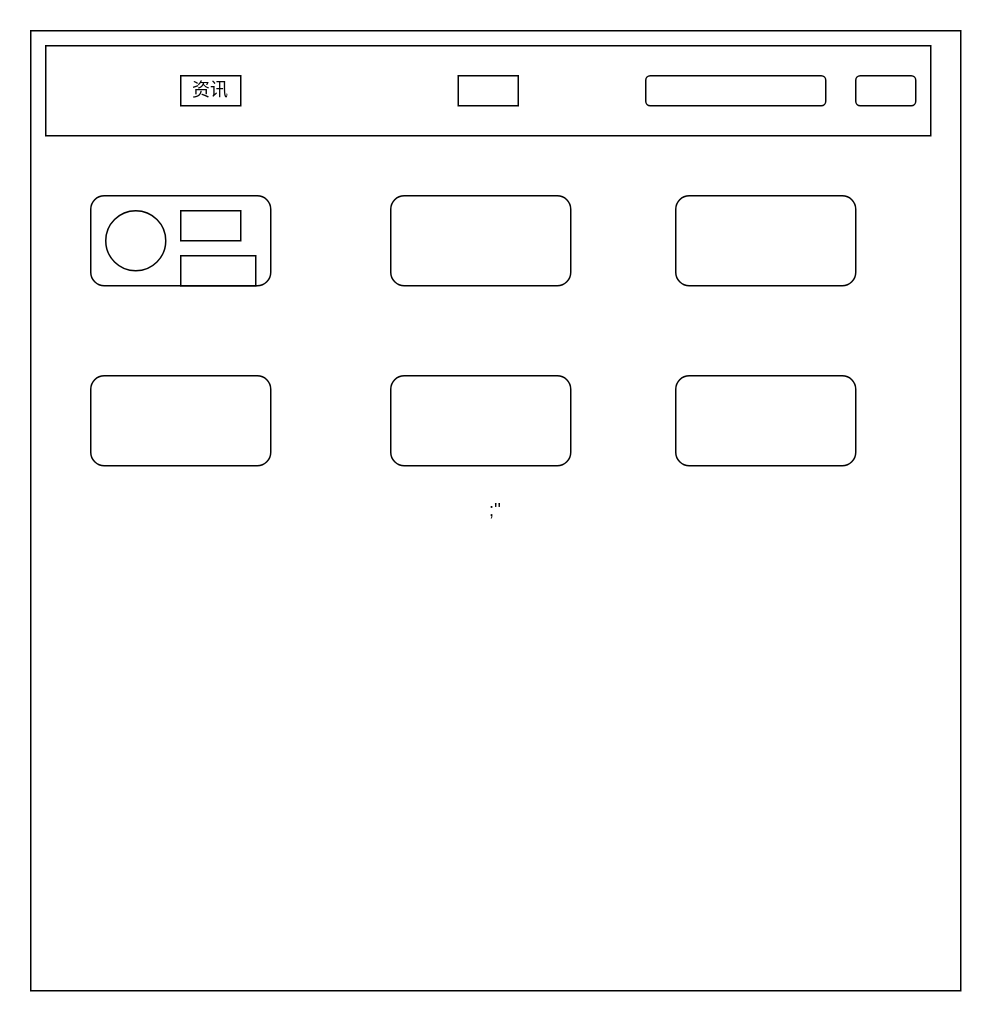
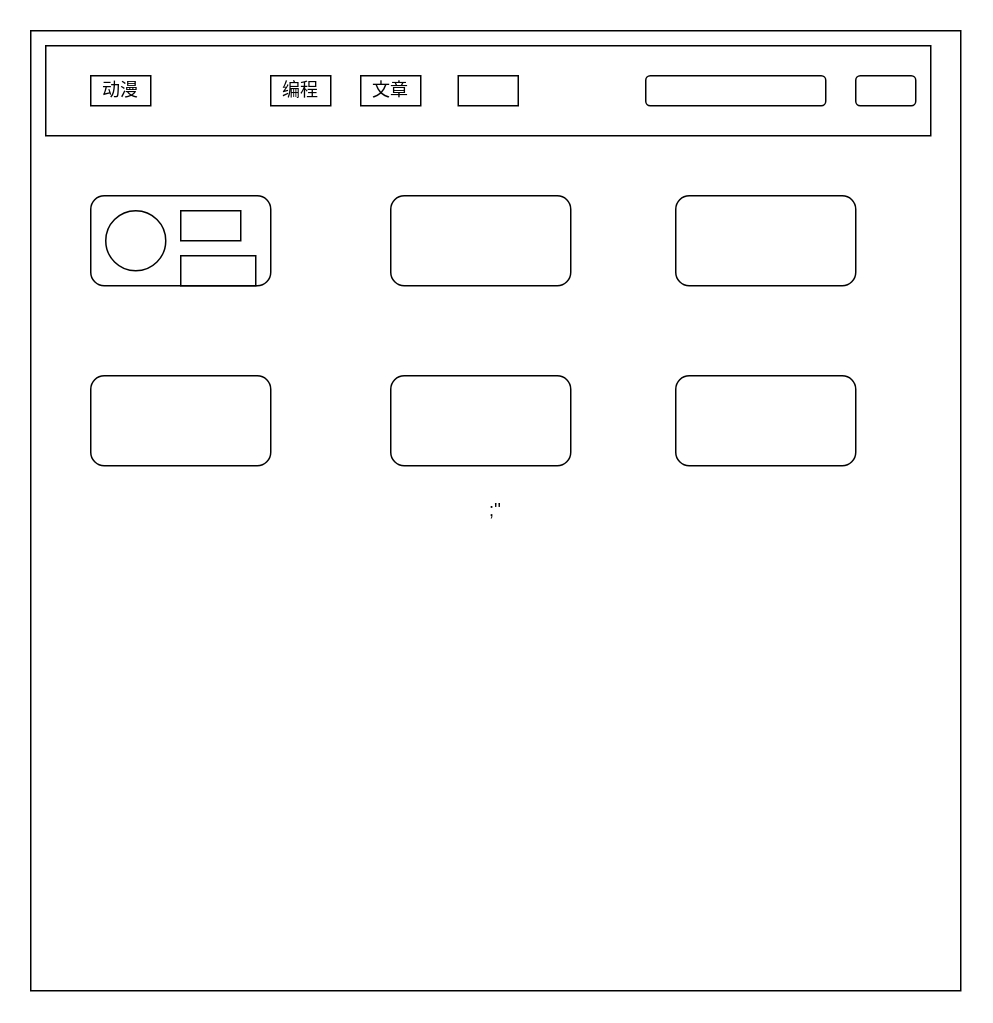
none -> (121, 91)
(211, 91) -> none
none -> (301, 91)
none -> (391, 91)
